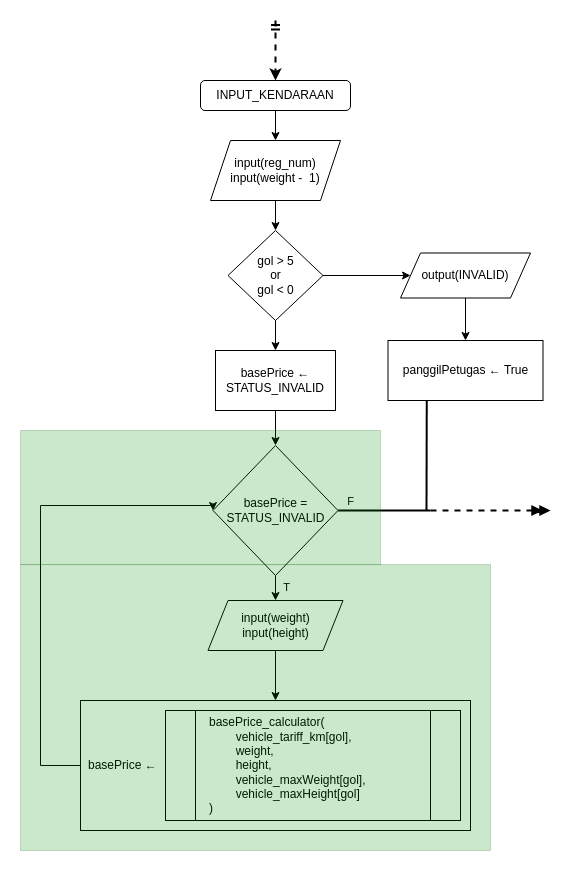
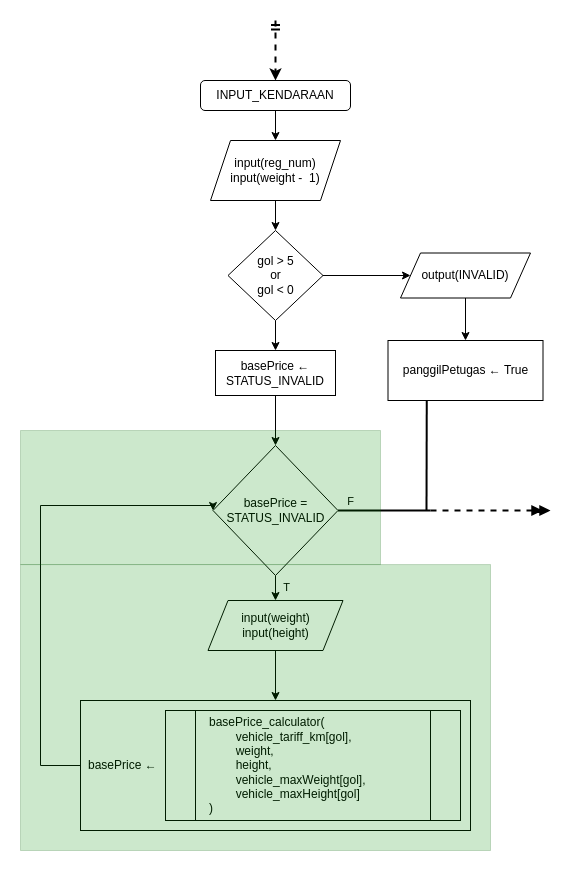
(276, 381) -> (276, 373)
